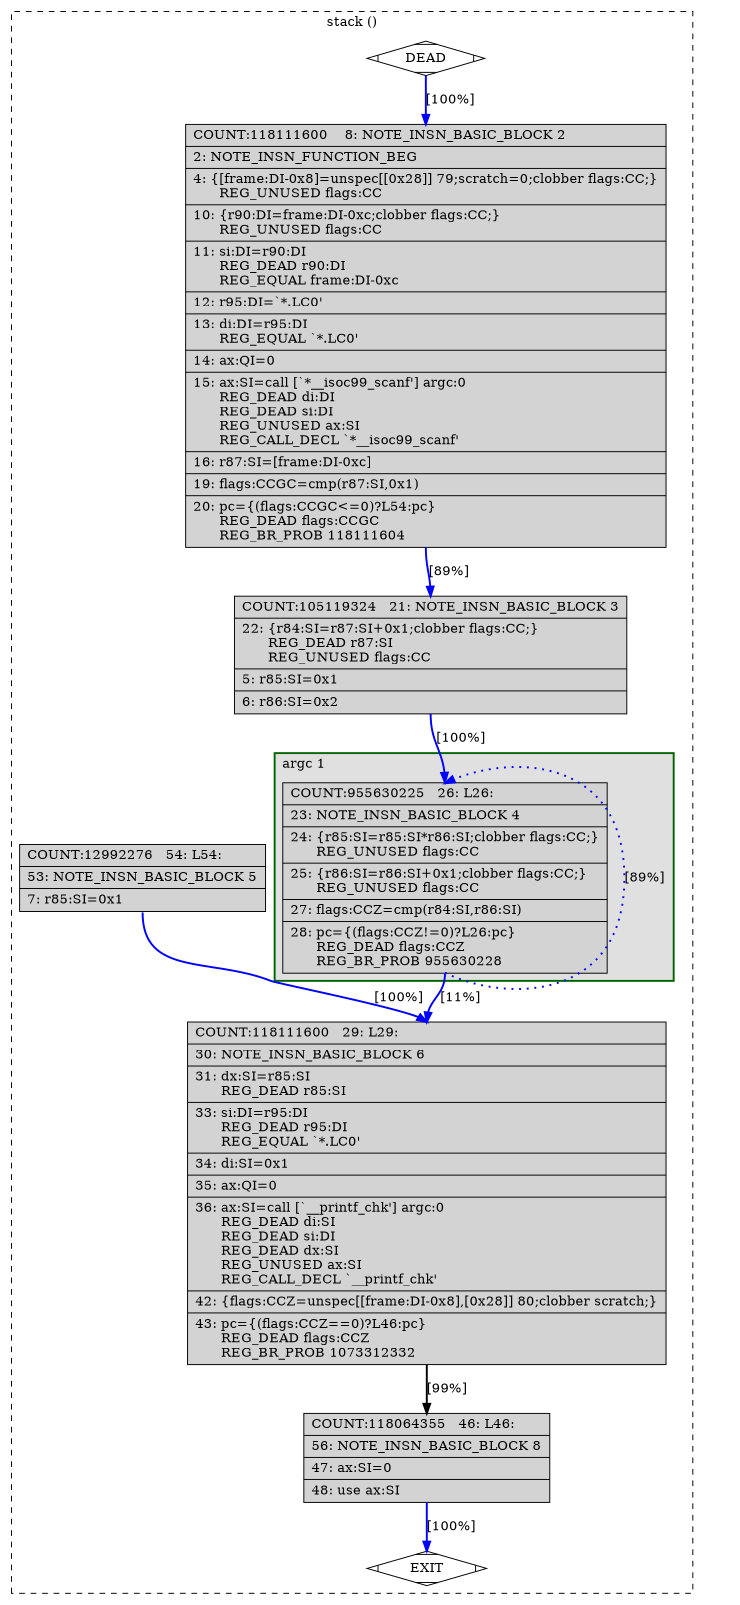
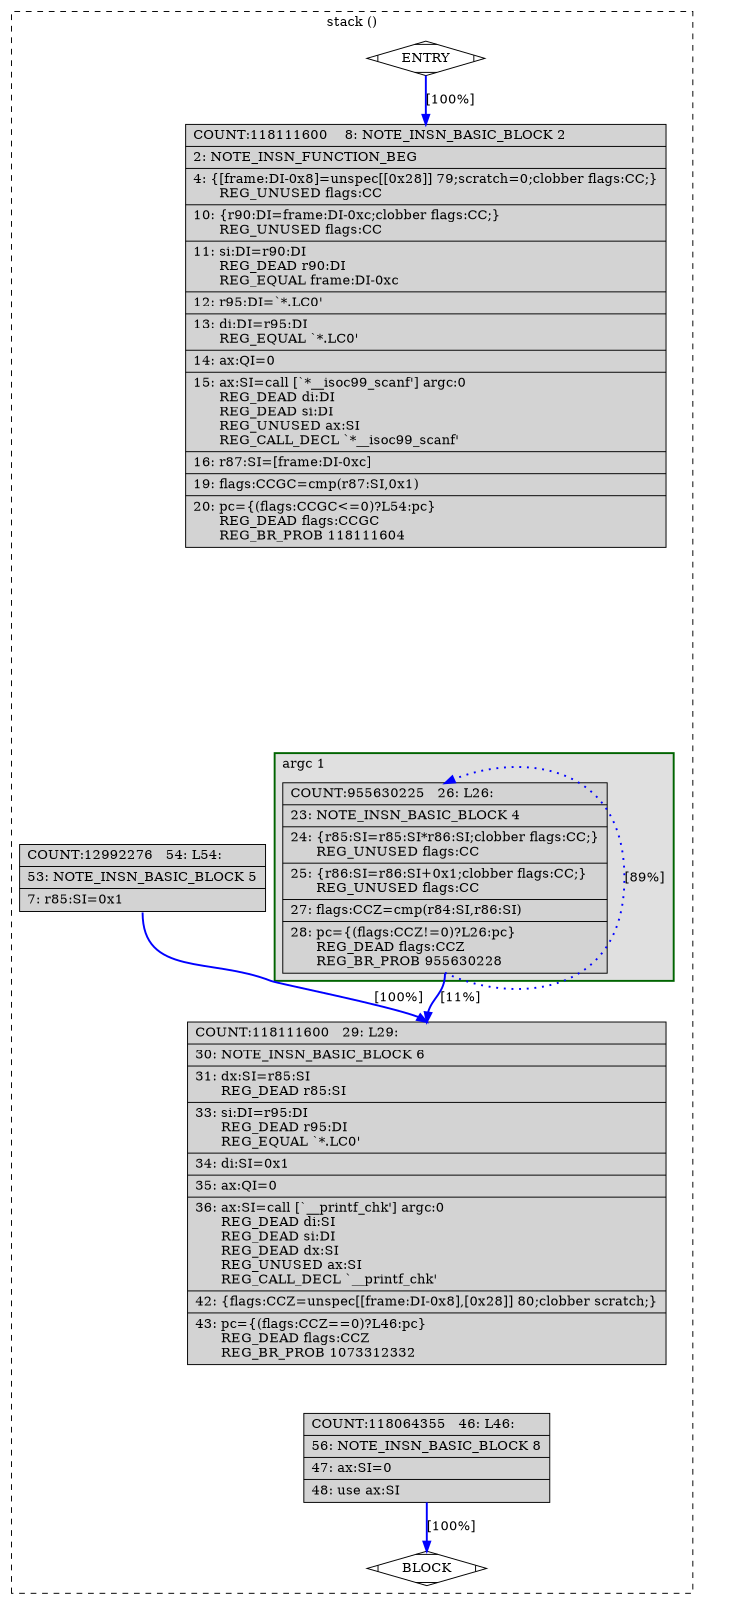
(426, 58) -> (426, 58)
(431, 655) -> none
(427, 1384) -> none
(427, 1568) -> (427, 1568)
